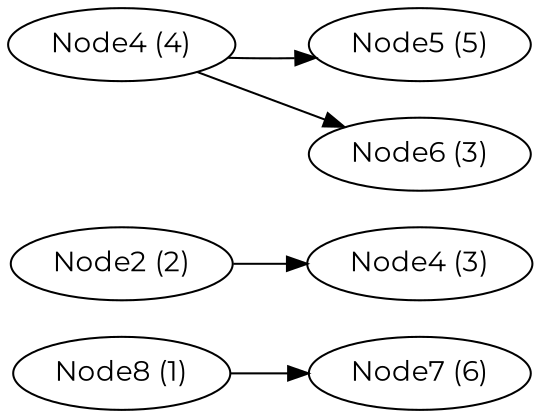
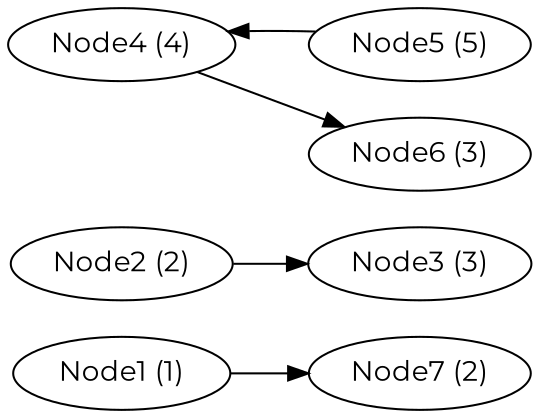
(261, 58) -> (282, 31)
(420, 264) -> (420, 264)
(122, 373) -> (122, 373)
(420, 373) -> (420, 373)
